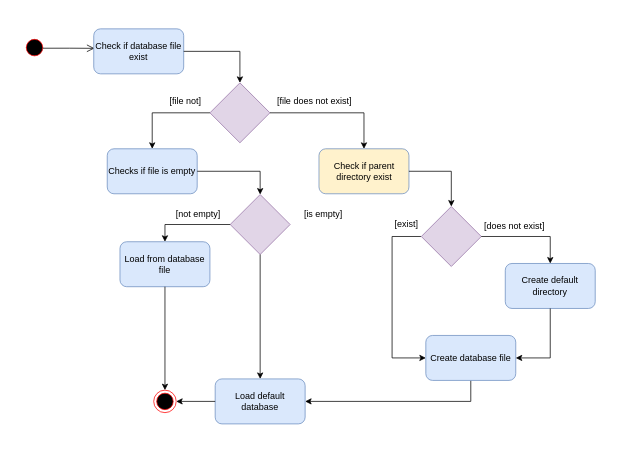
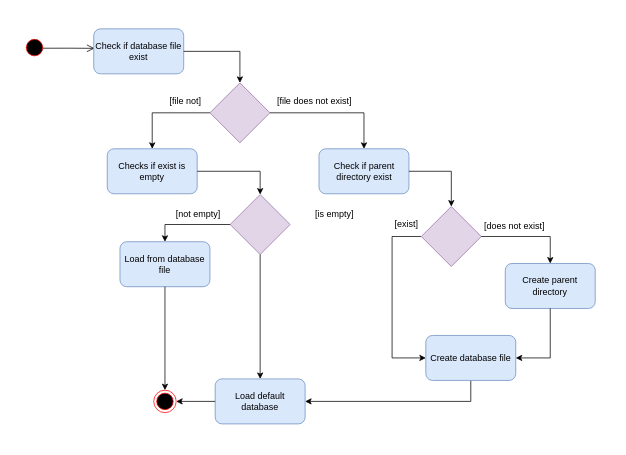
(152, 171) -> (152, 171)
(364, 171) -> (364, 171)
(323, 214) -> (334, 214)
(550, 286) -> (550, 286)
